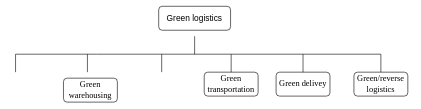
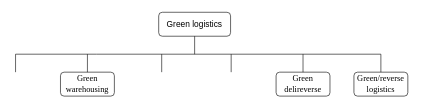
(195, 18) -> (195, 24)
(231, 84) -> none
(303, 84) -> (303, 84)
(90, 90) -> (87, 84)
